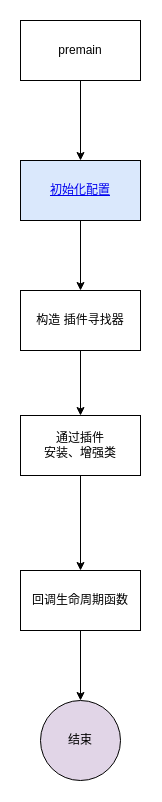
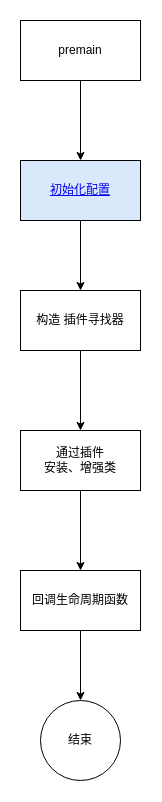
(81, 446) -> (81, 461)
(81, 741) -> (81, 741)
